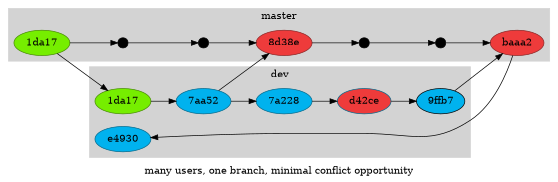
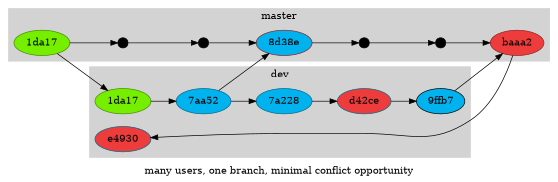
(284, 43) -> (284, 43)
(123, 139) -> (123, 139)
